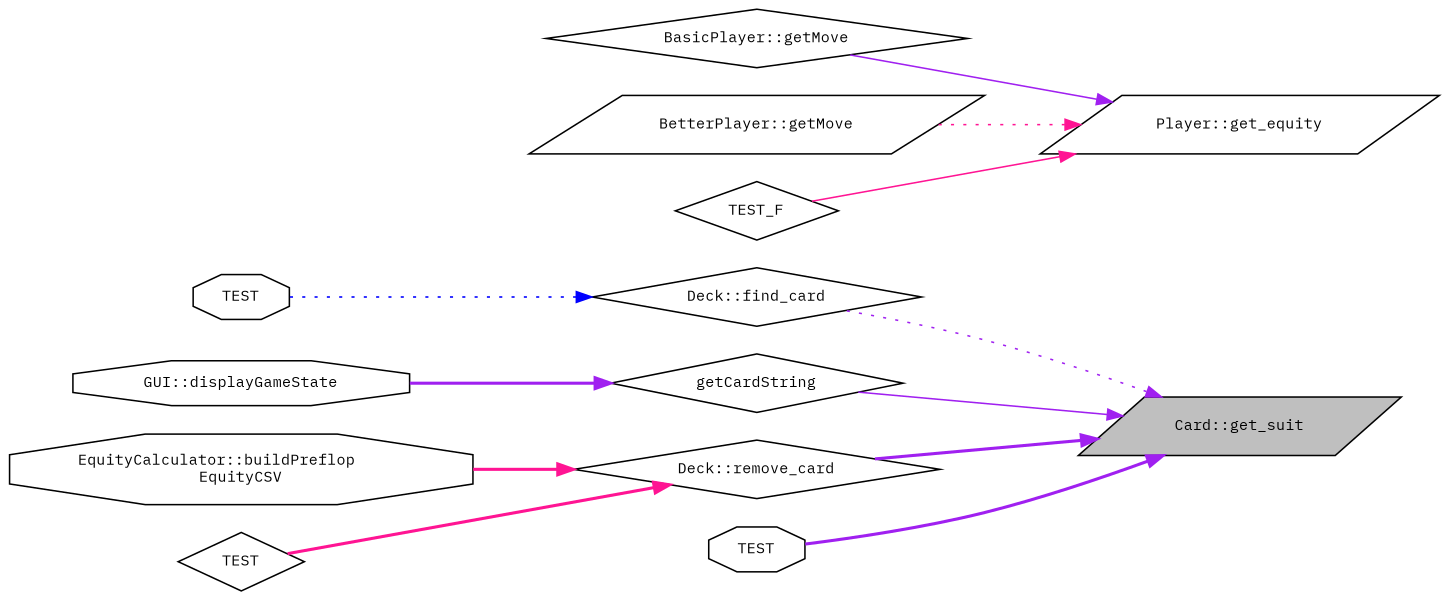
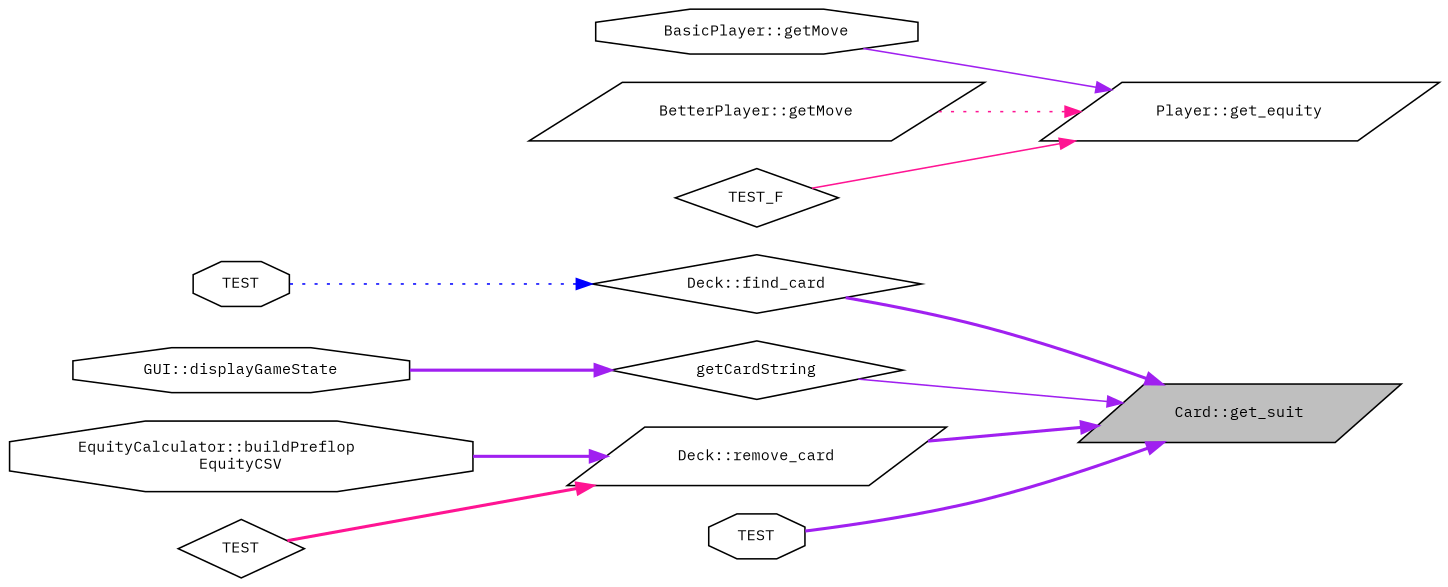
(757, 38) -> (757, 32)
(998, 344) -> (998, 331)
(515, 469) -> (532, 456)
(757, 469) -> (757, 456)
